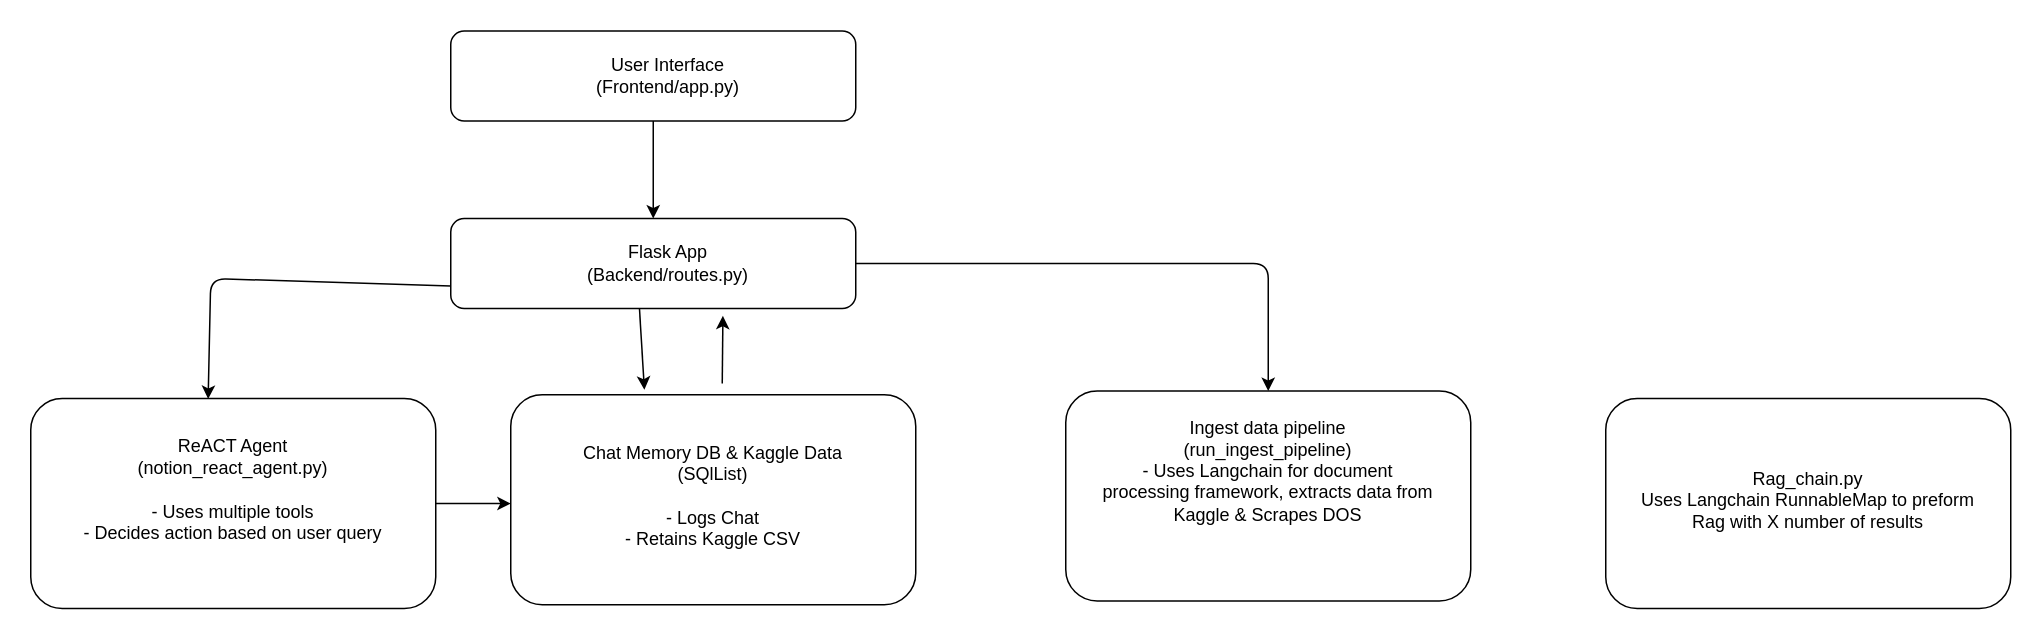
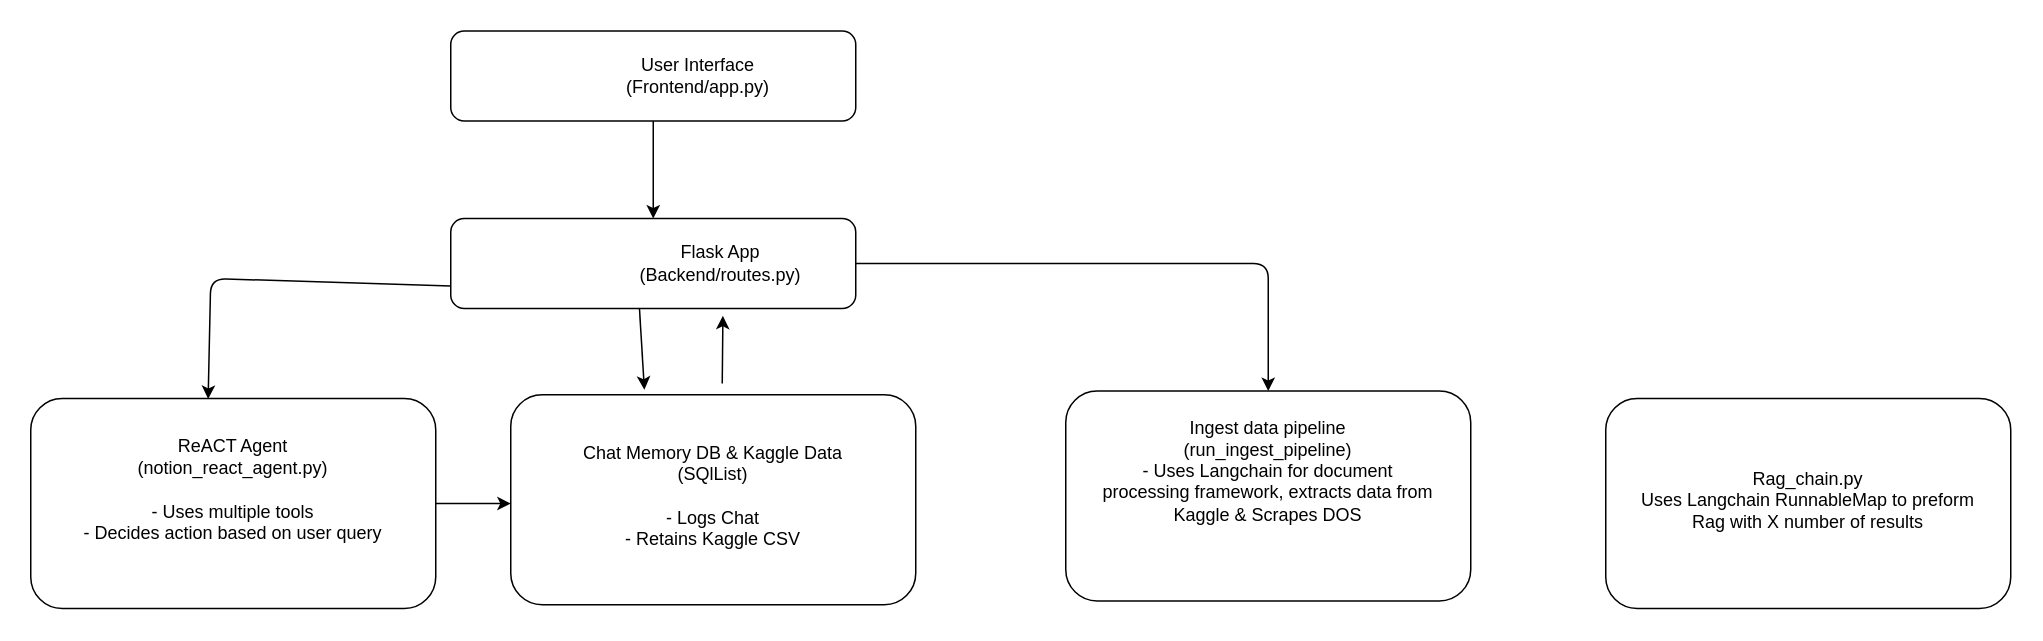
(668, 76) -> (698, 76)
(668, 263) -> (721, 263)
